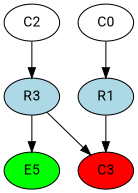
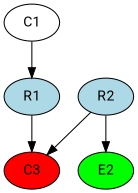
(32, 23) -> none
(106, 23) -> (32, 23)
(32, 97) -> (106, 97)
(32, 171) -> (106, 171)
